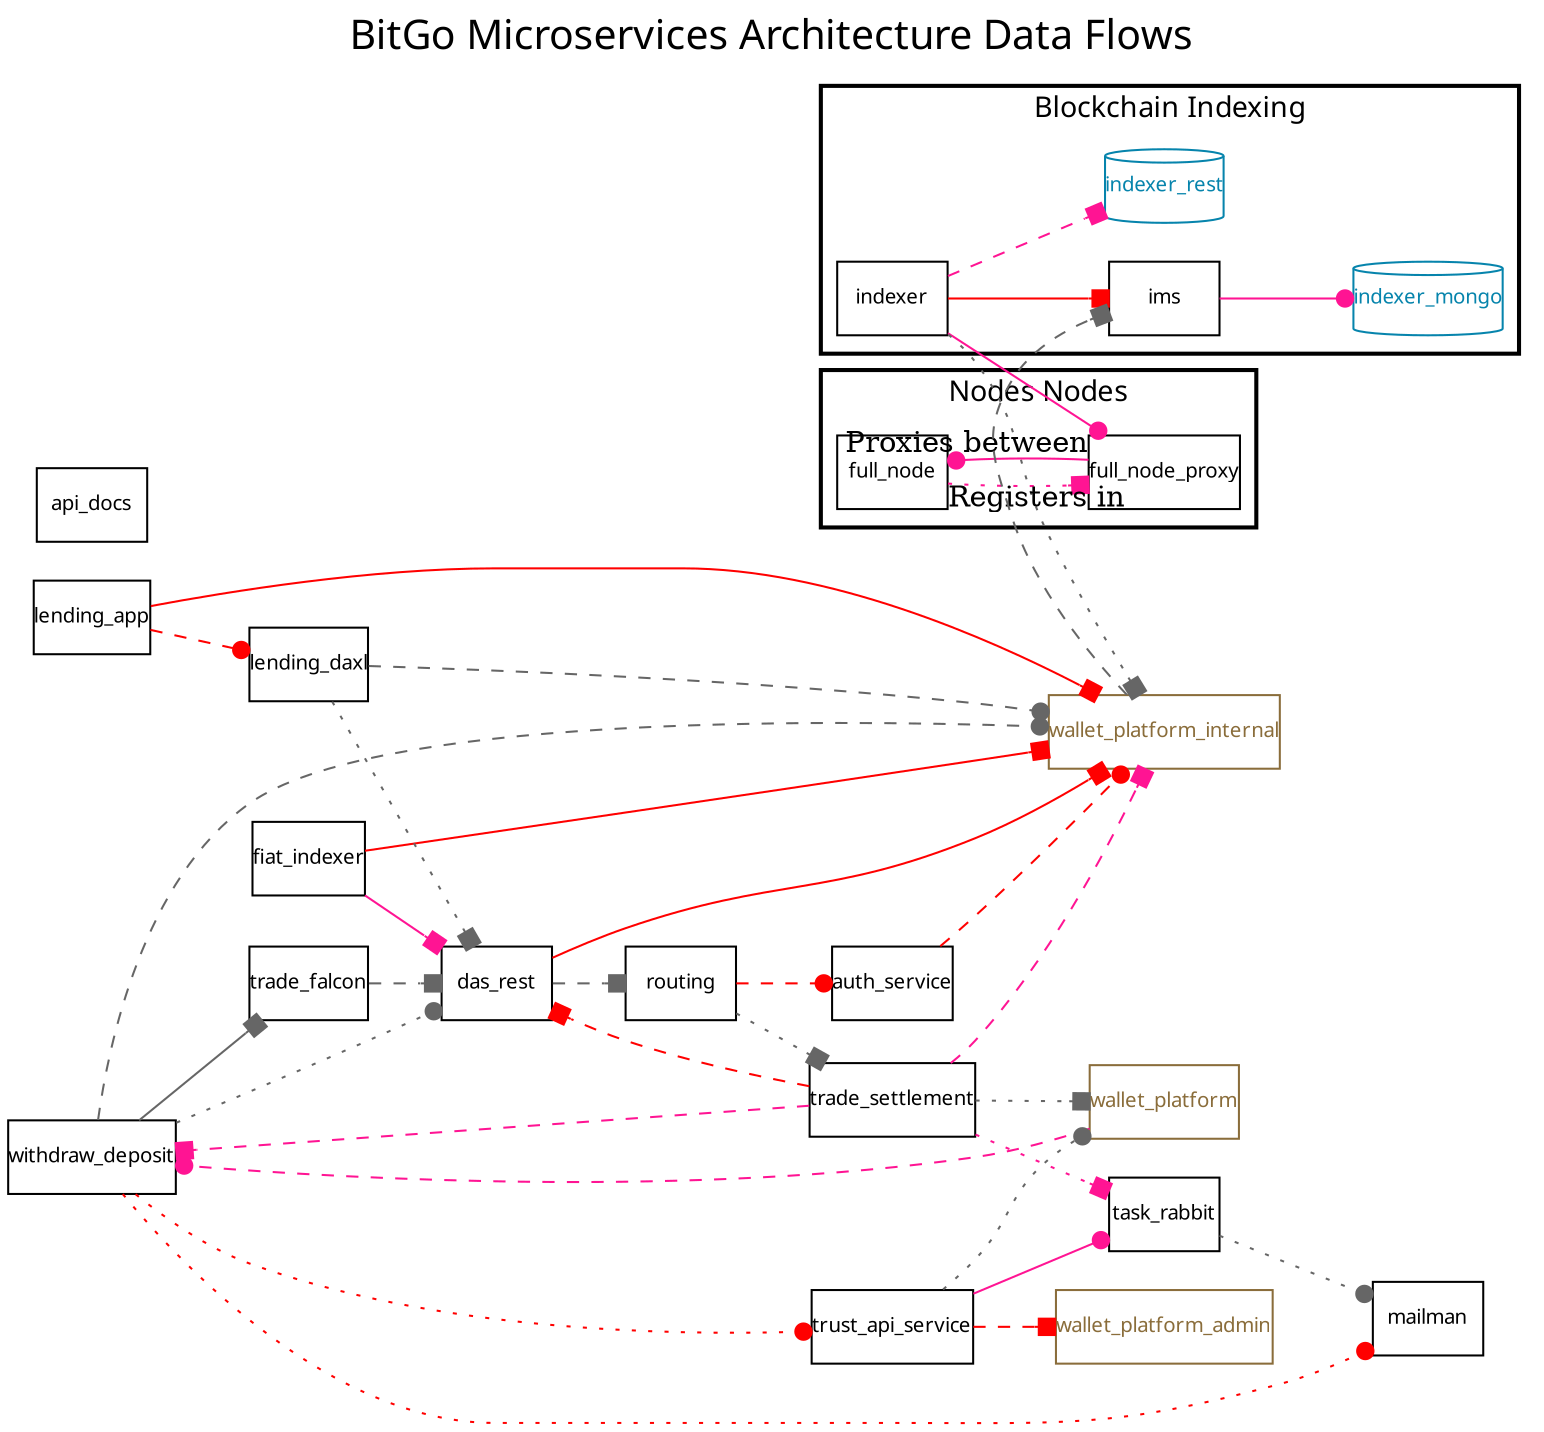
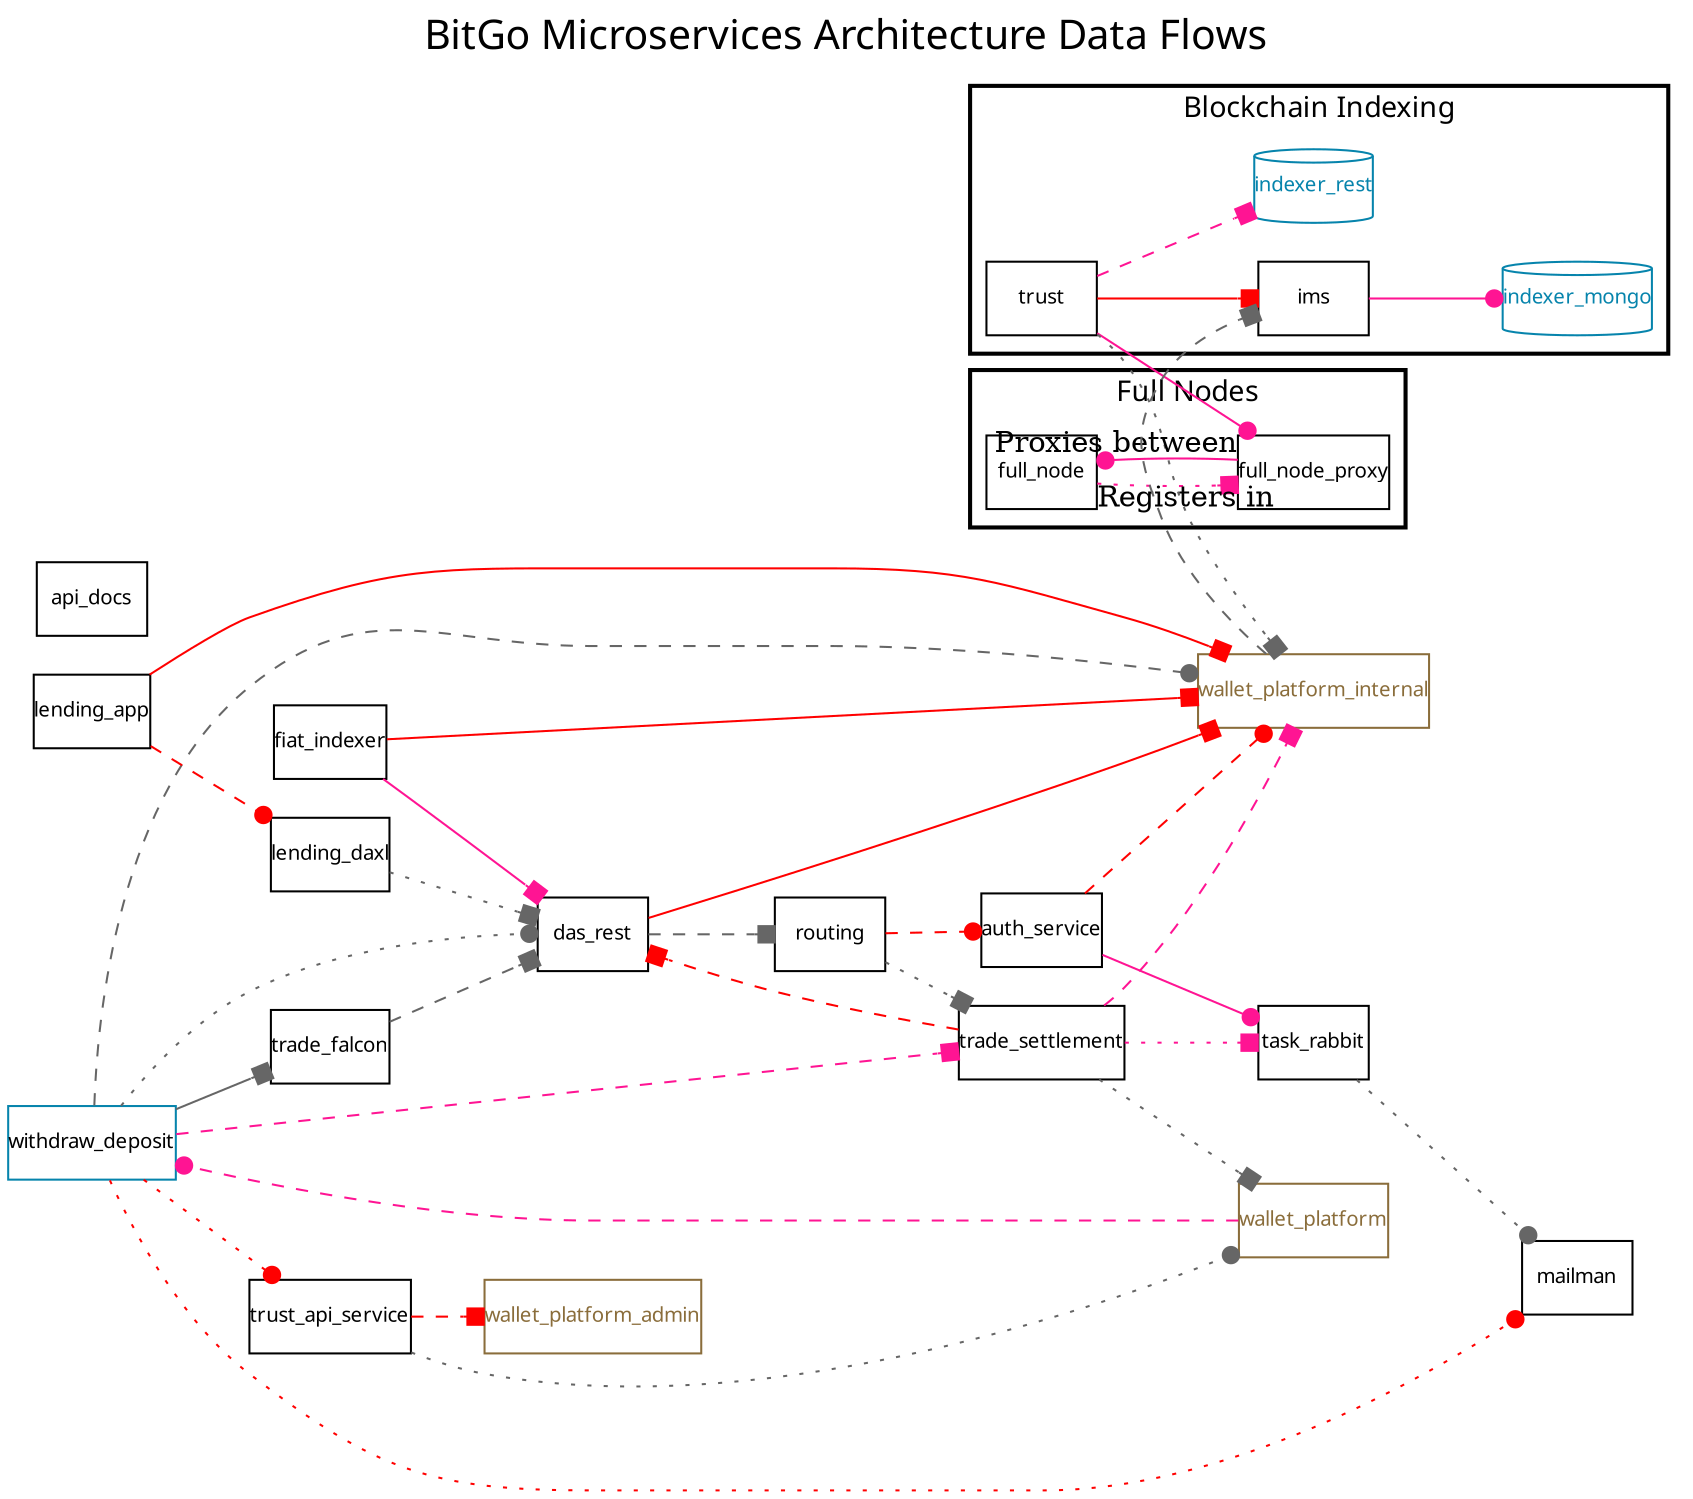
(892, 298) -> (1042, 298)
(1039, 394) -> (1188, 394)
(701, 681) -> none
(503, 1128) -> (557, 1094)
(92, 1157) -> (92, 1143)
(1033, 1269) -> (1173, 984)
